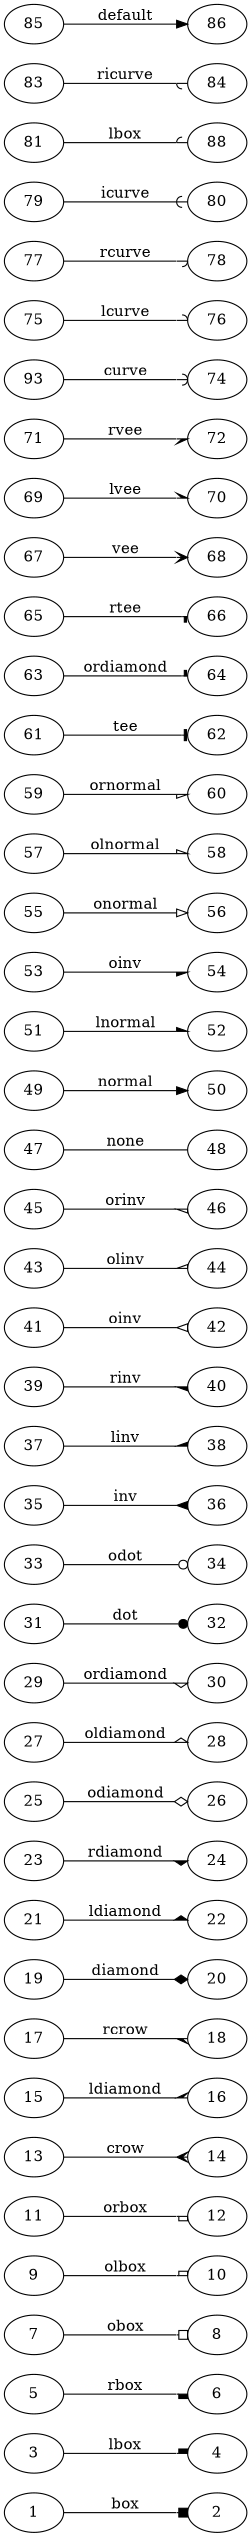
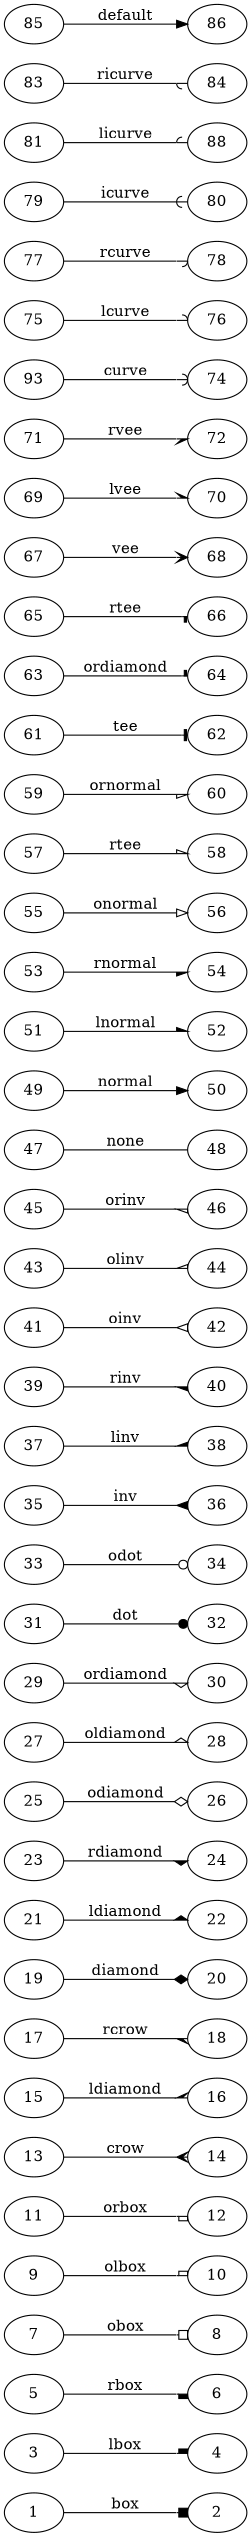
(126, 134) -> (126, 134)
(126, 845) -> (126, 845)
(126, 964) -> (126, 964)
